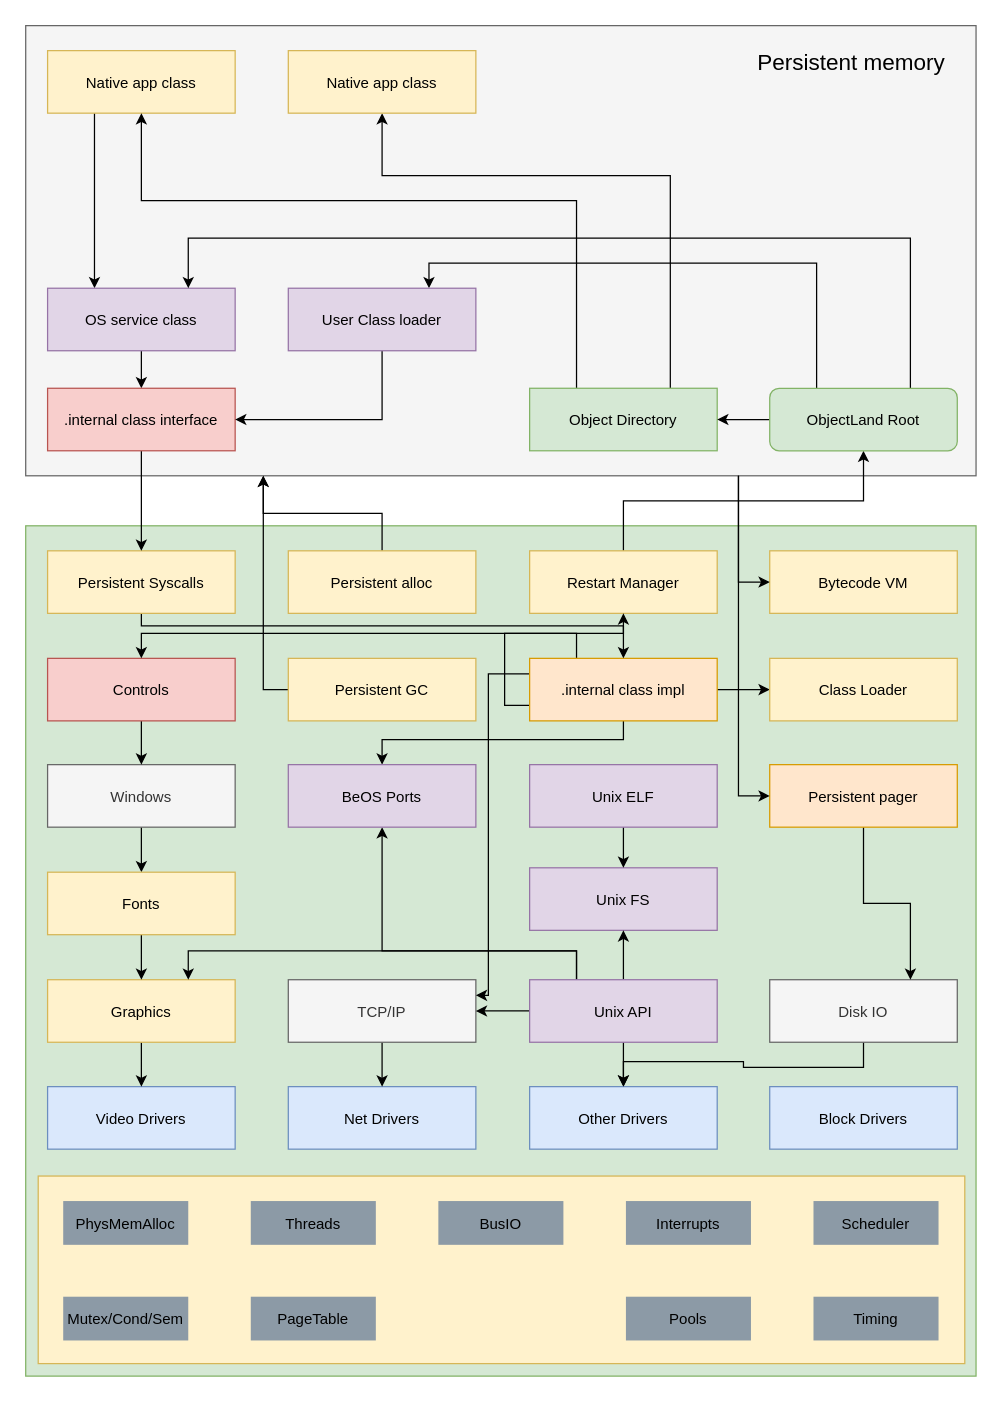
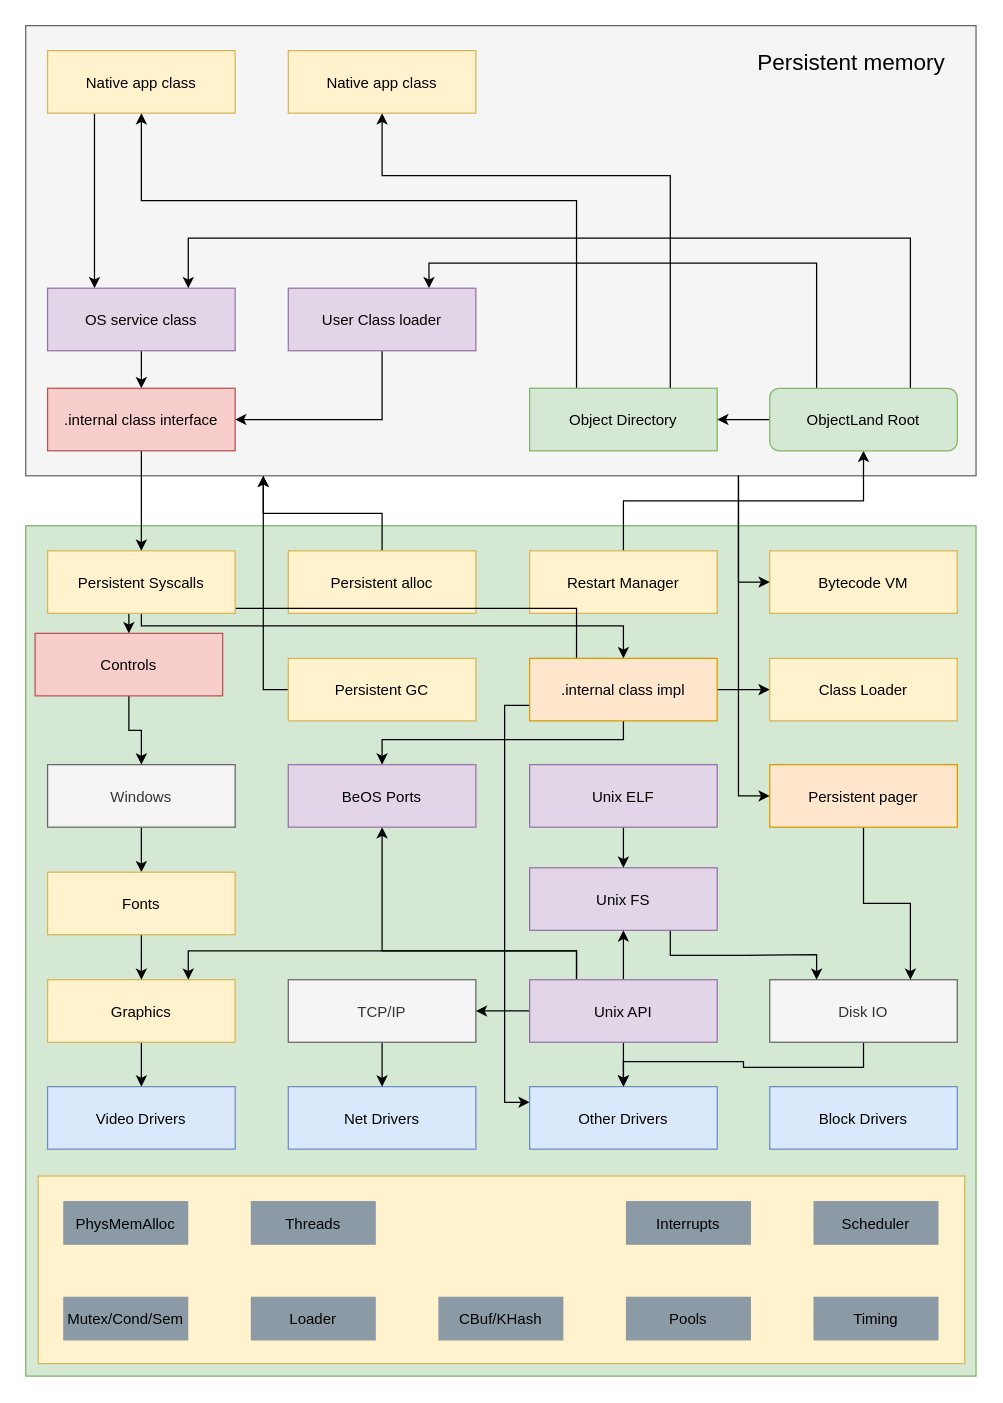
(504, 670) -> (504, 910)
(141, 689) -> (129, 664)
(488, 816) -> none
none -> (739, 955)
(501, 1223) -> none
none -> (501, 1318)
(313, 1319) -> (313, 1319)
